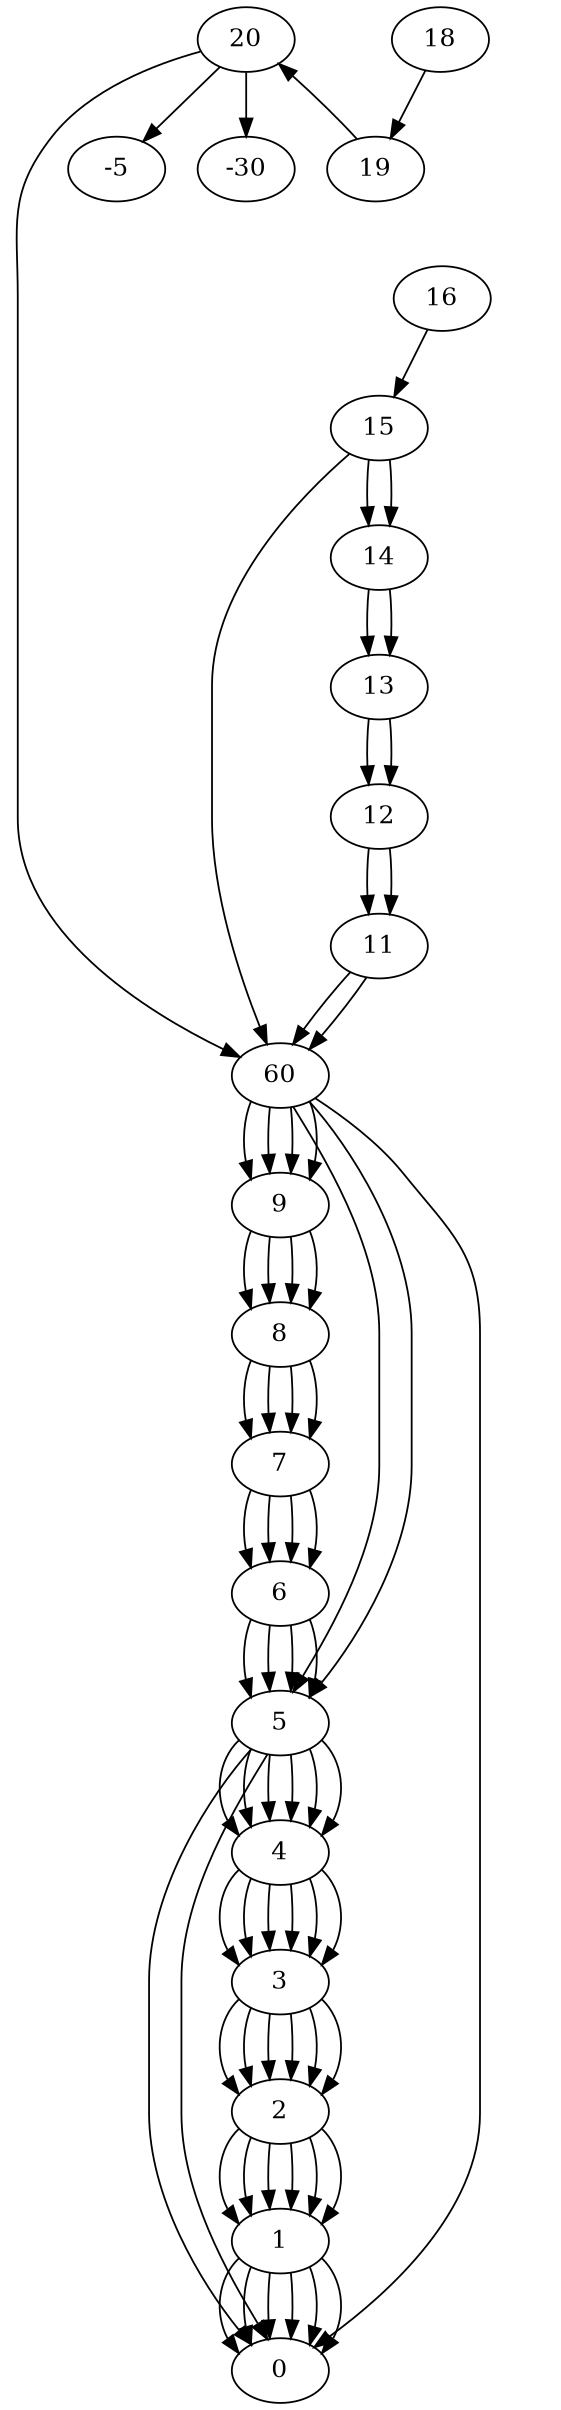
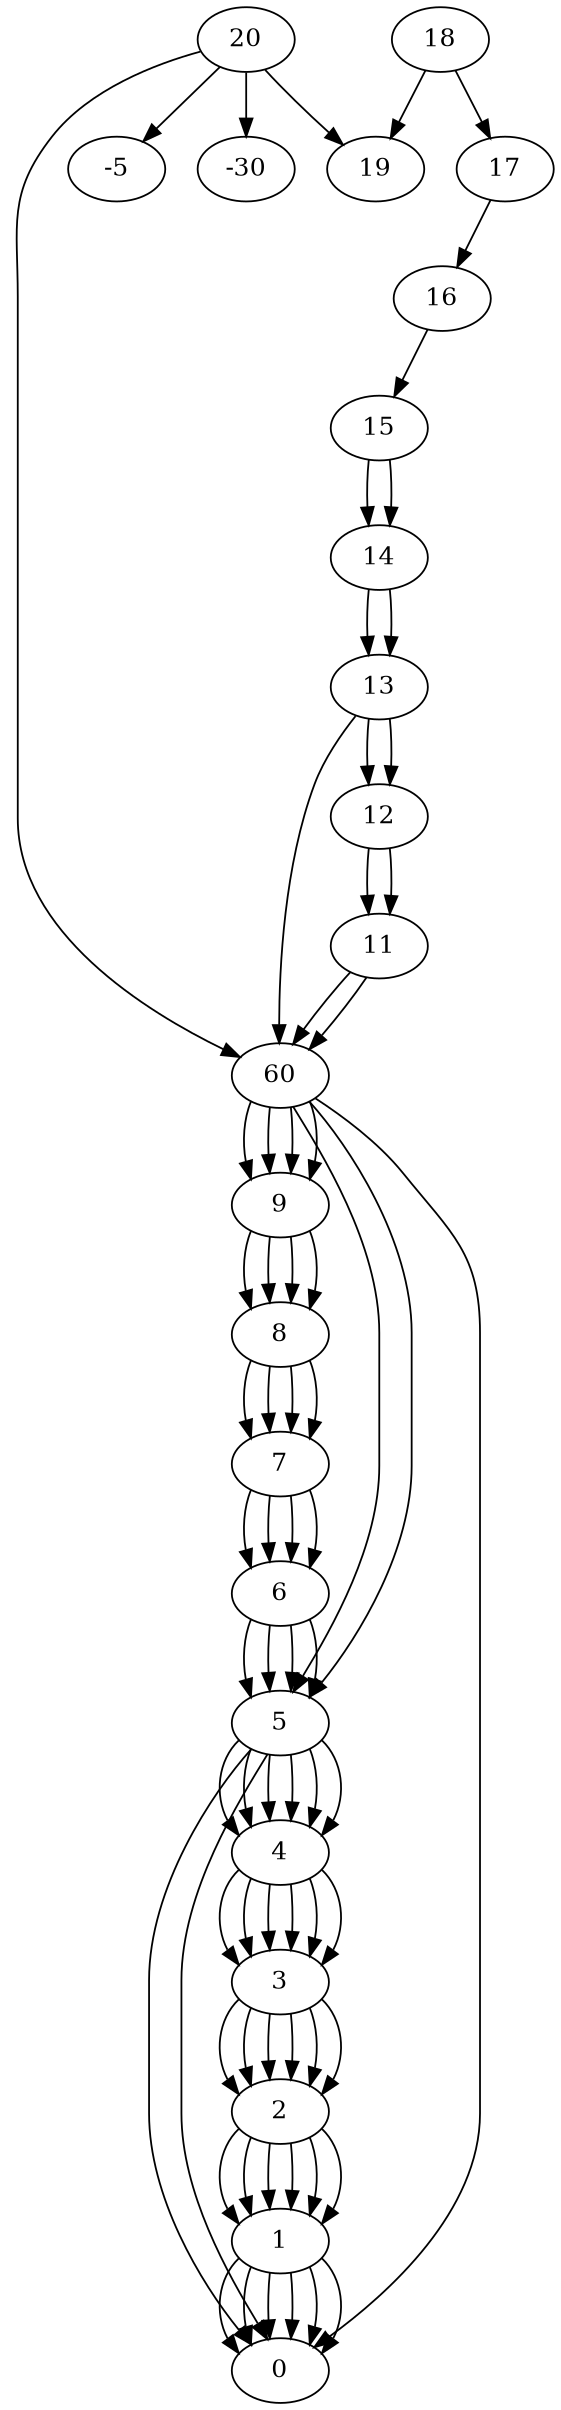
(326, 107) -> (296, 102)
none -> (505, 169)
(212, 721) -> (293, 864)
